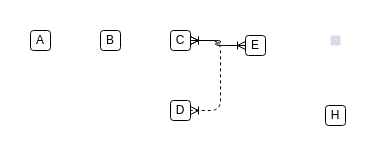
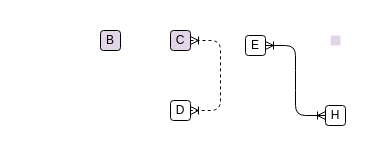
(41, 41) -> none
(111, 41) -> (111, 41)
(181, 41) -> (181, 41)
(230, 46) -> (296, 81)
